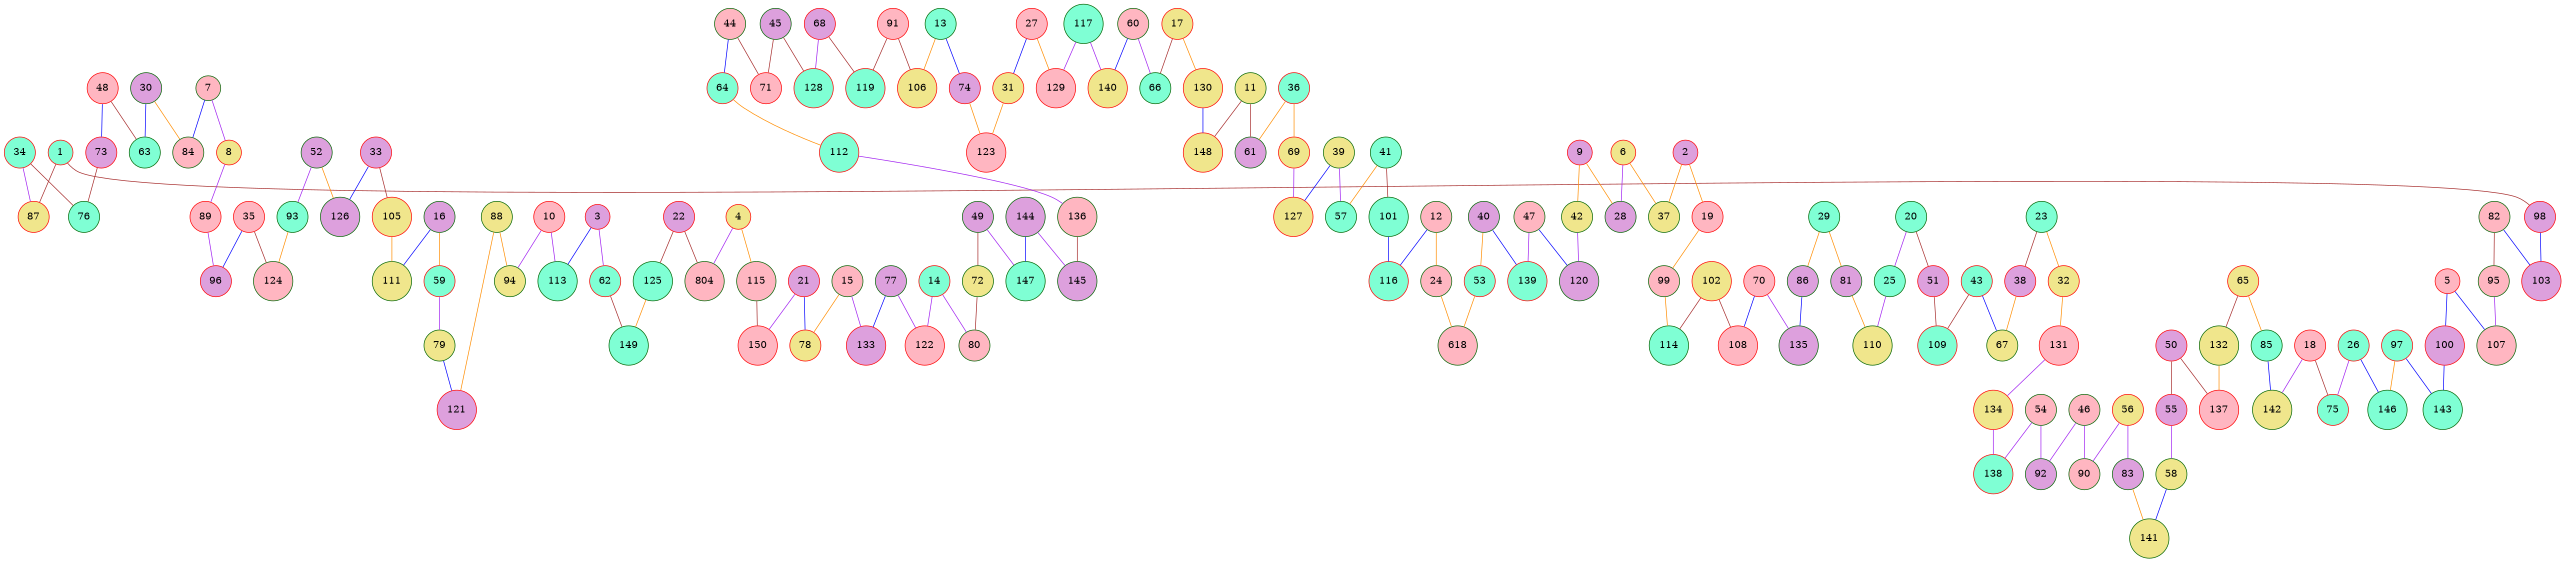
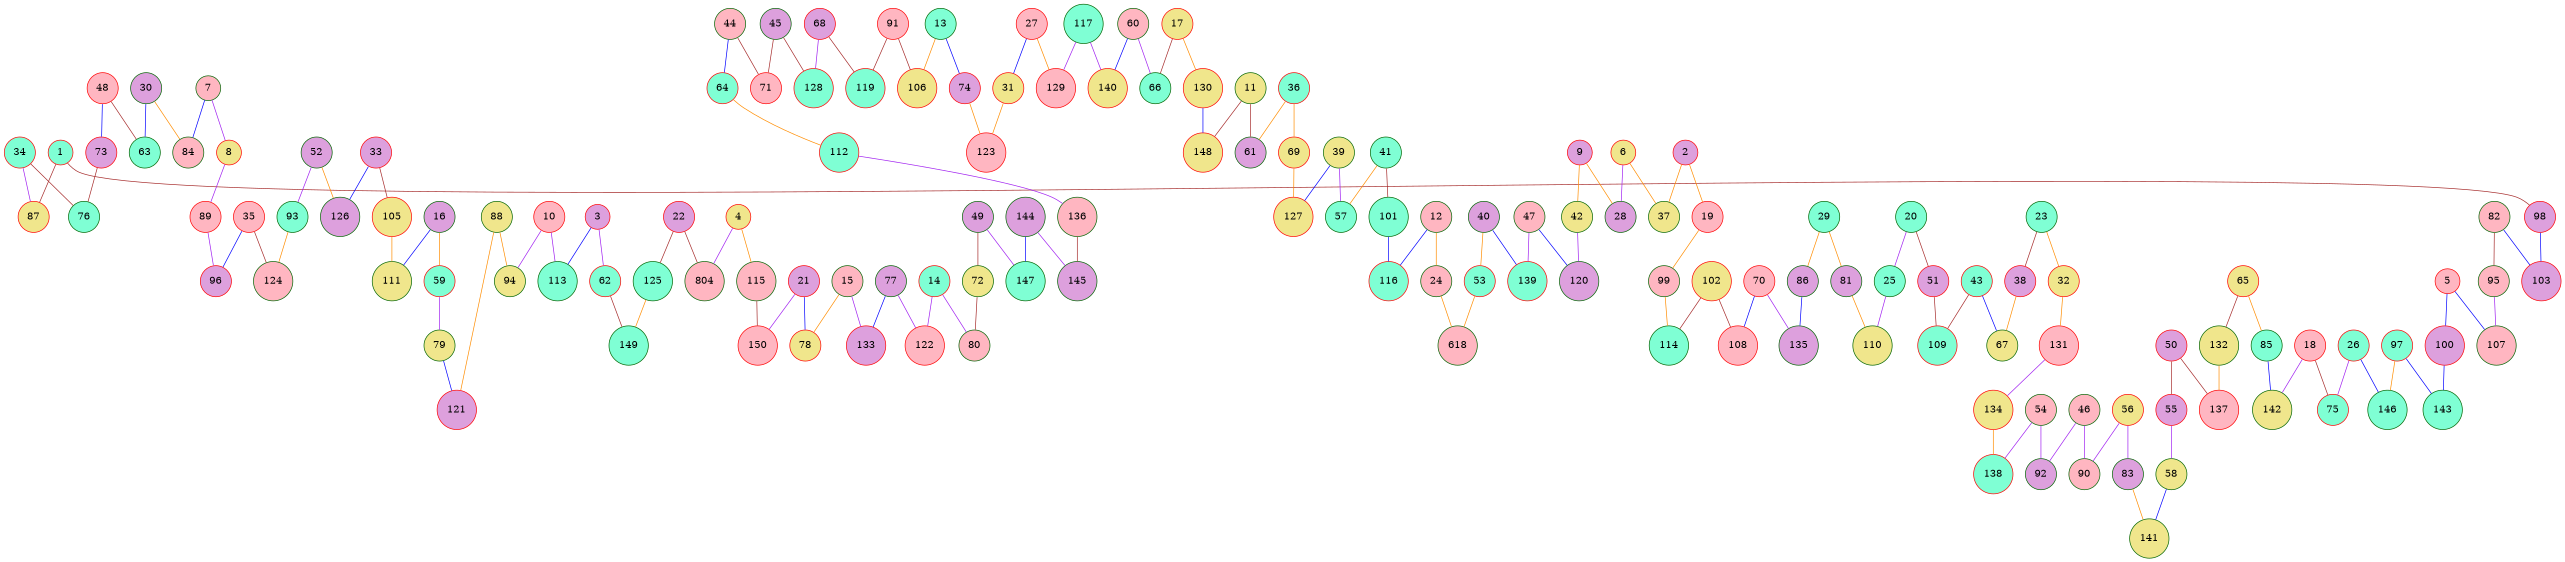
(1294, 183) -> (1294, 183)
(1993, 442) -> (1993, 442)
